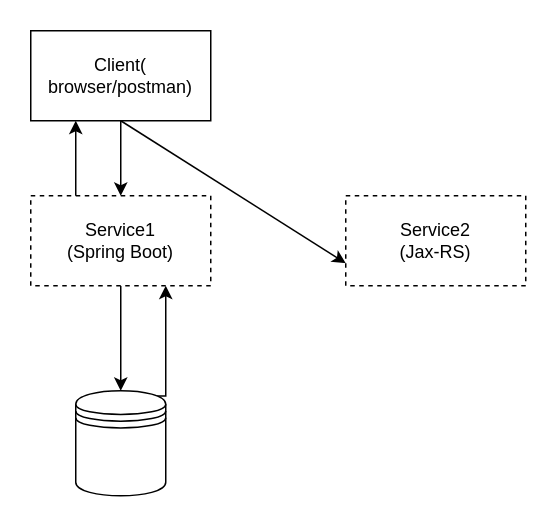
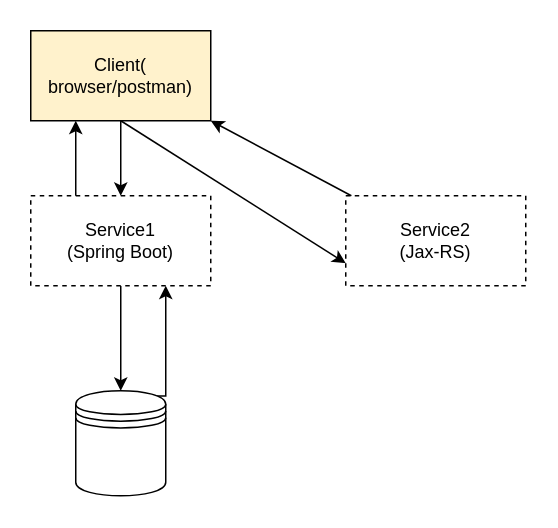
(121, 76) -> (121, 76)
none -> (286, 161)
